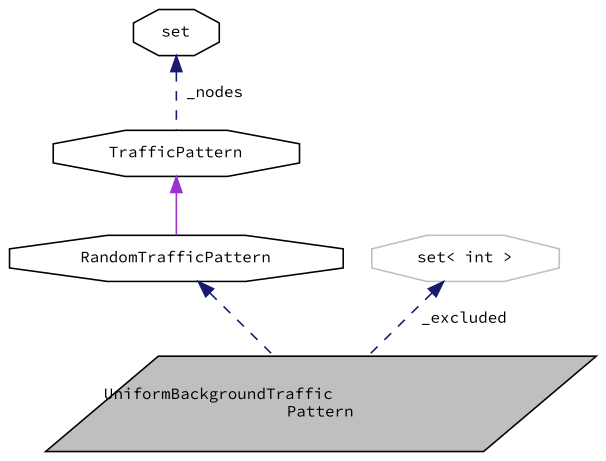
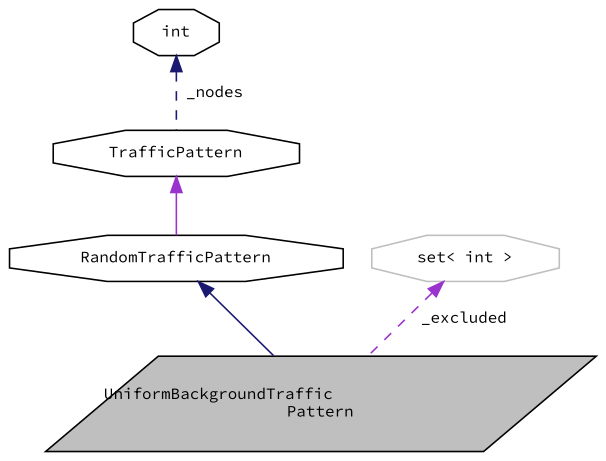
(176, 33) -> (176, 33)
(242, 324) -> (242, 324)
(400, 324) -> (400, 324)
